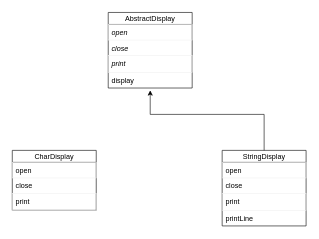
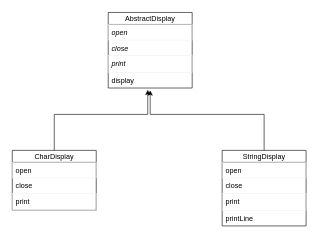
none -> (101, 114)
